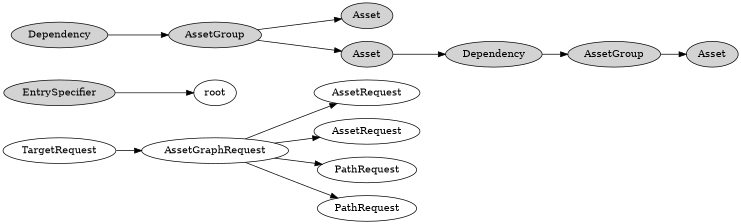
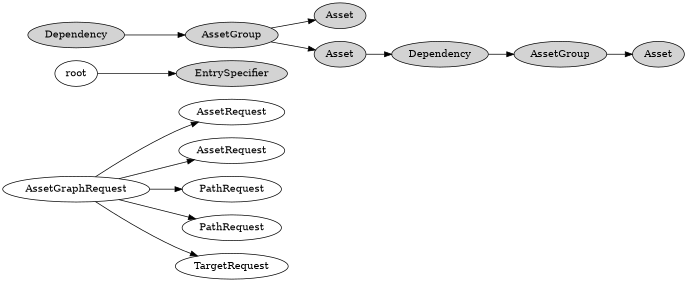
(151, 93) -> (133, 74)
(125, 151) -> (142, 230)
